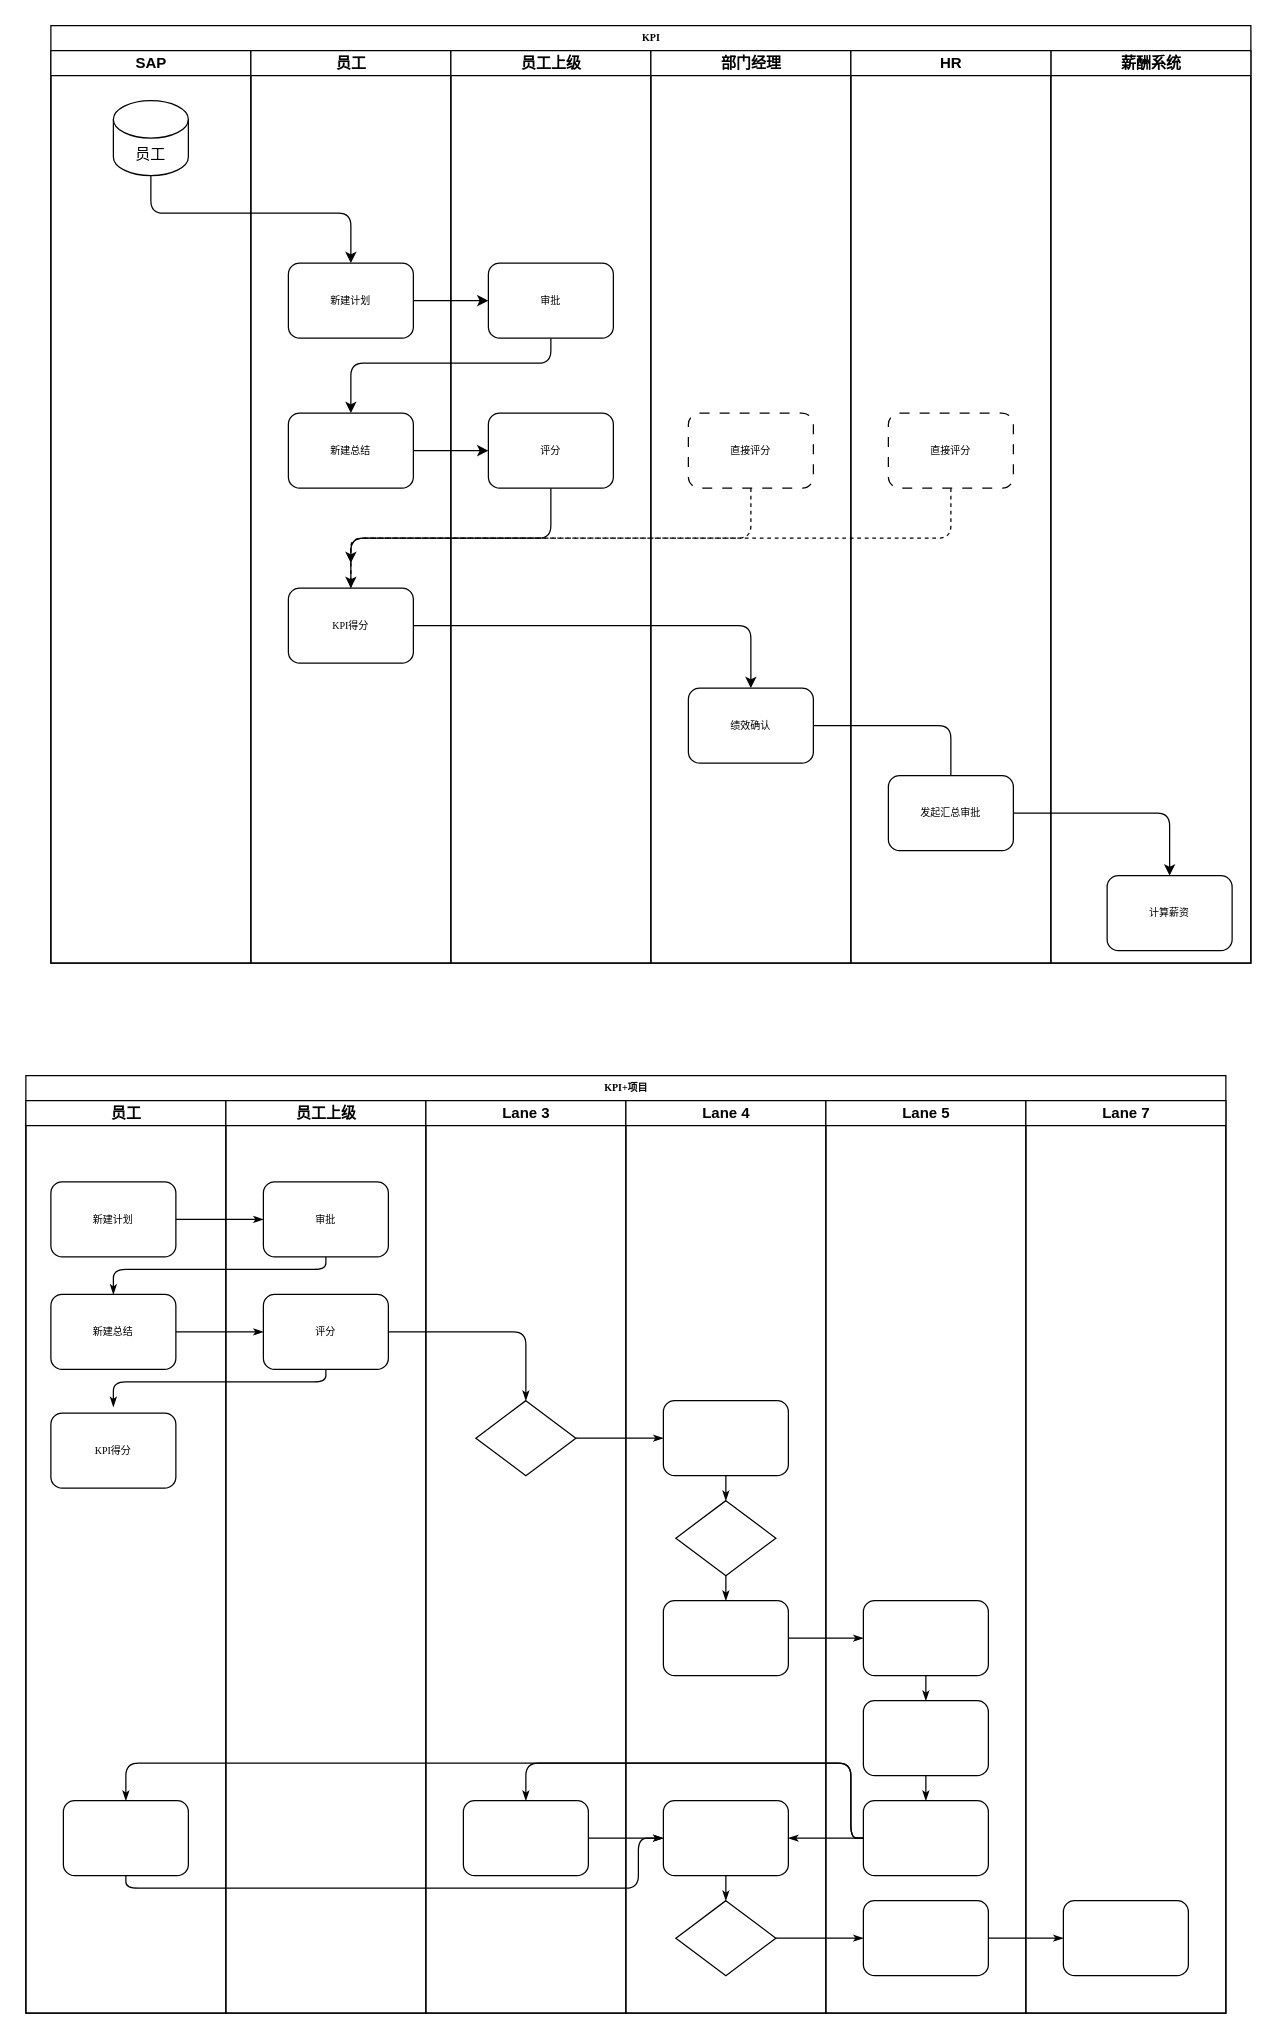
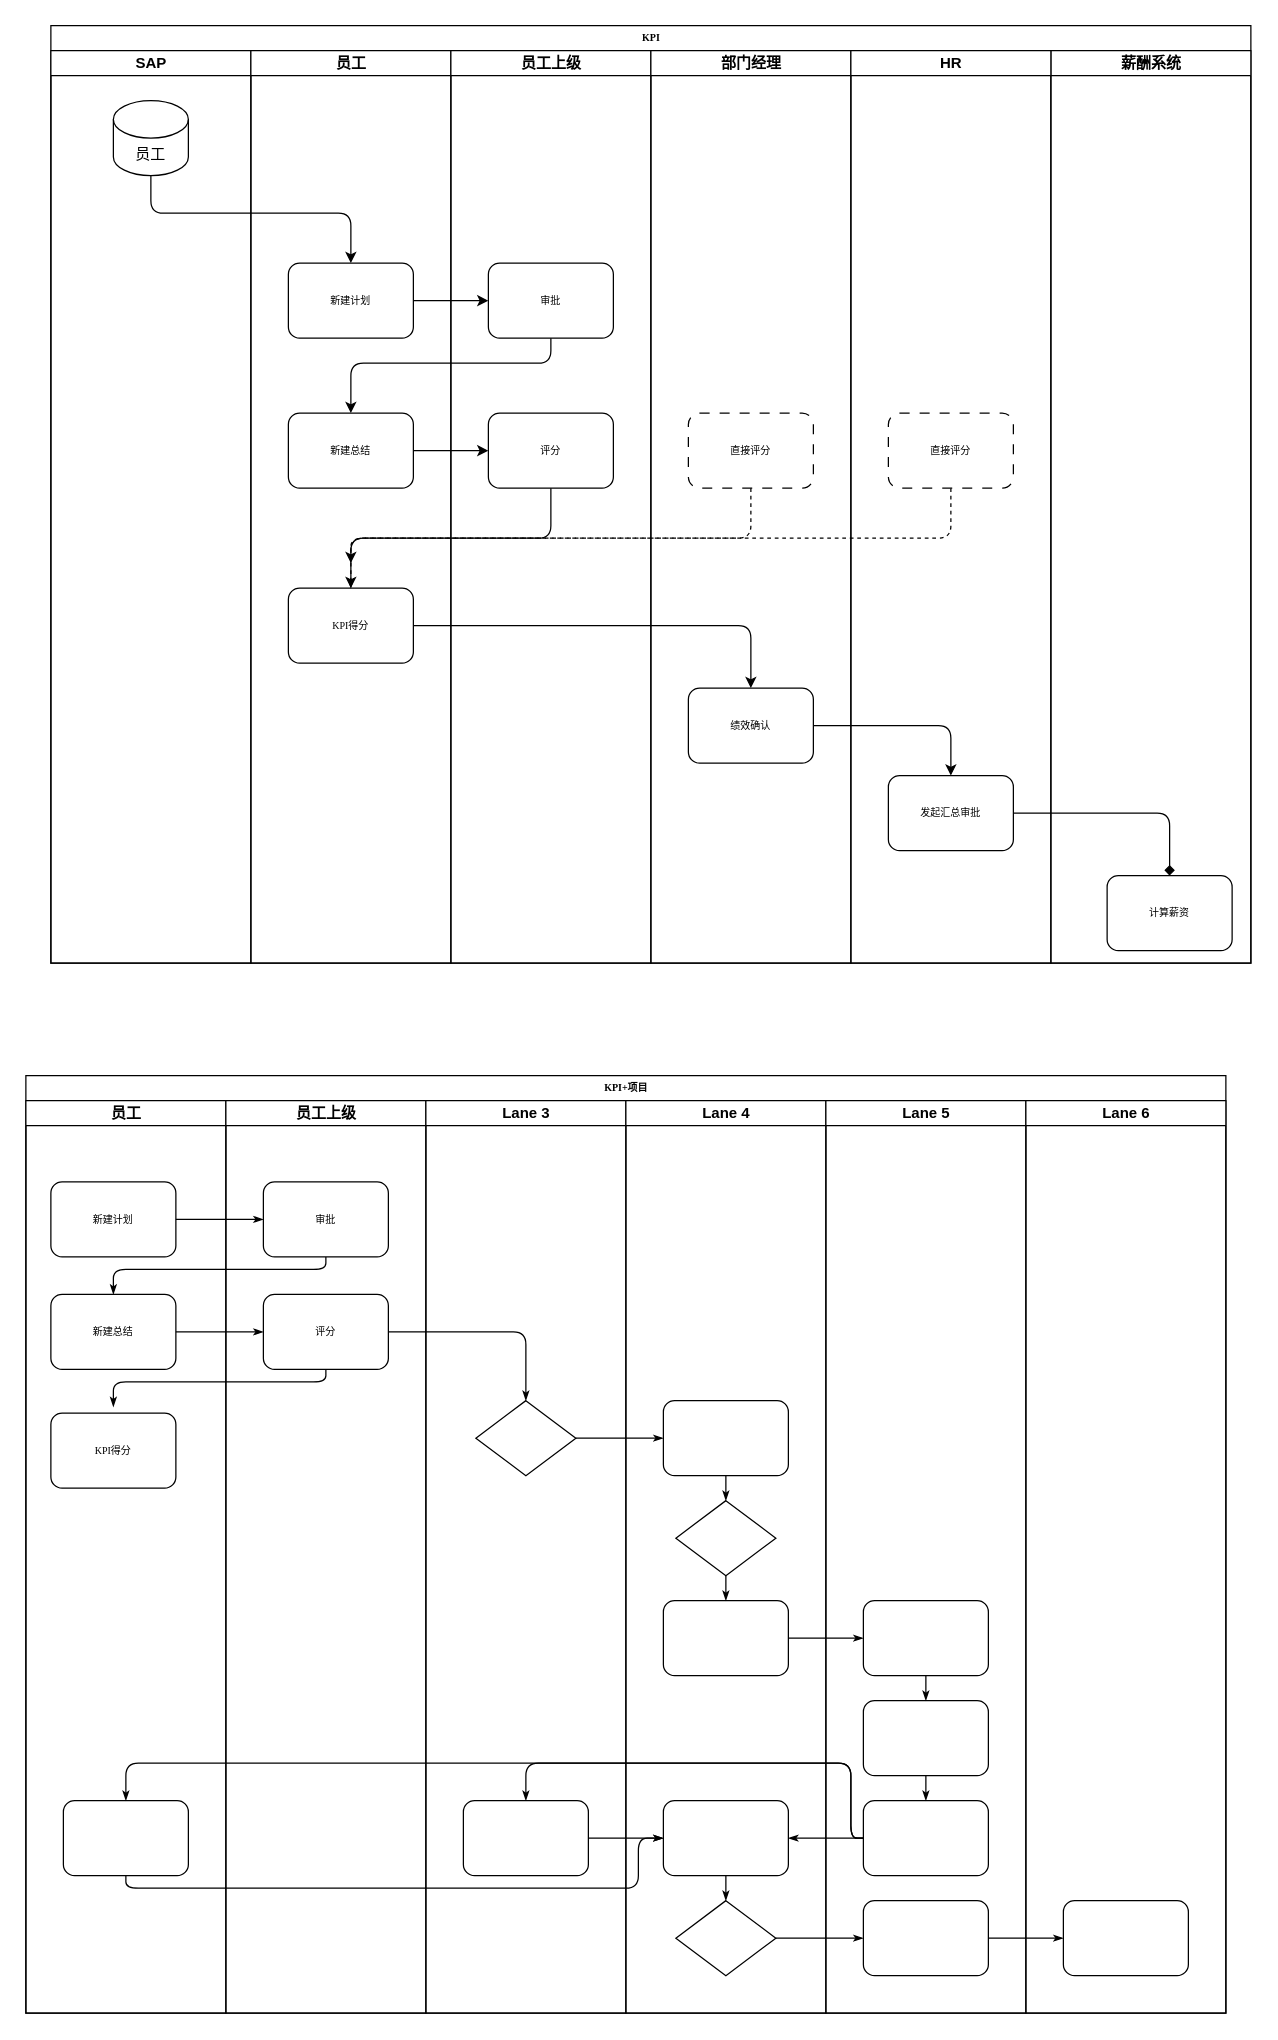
(951, 769) -> (951, 766)
(1169, 866) -> (1169, 865)
(1126, 1113) -> (1126, 1113)
